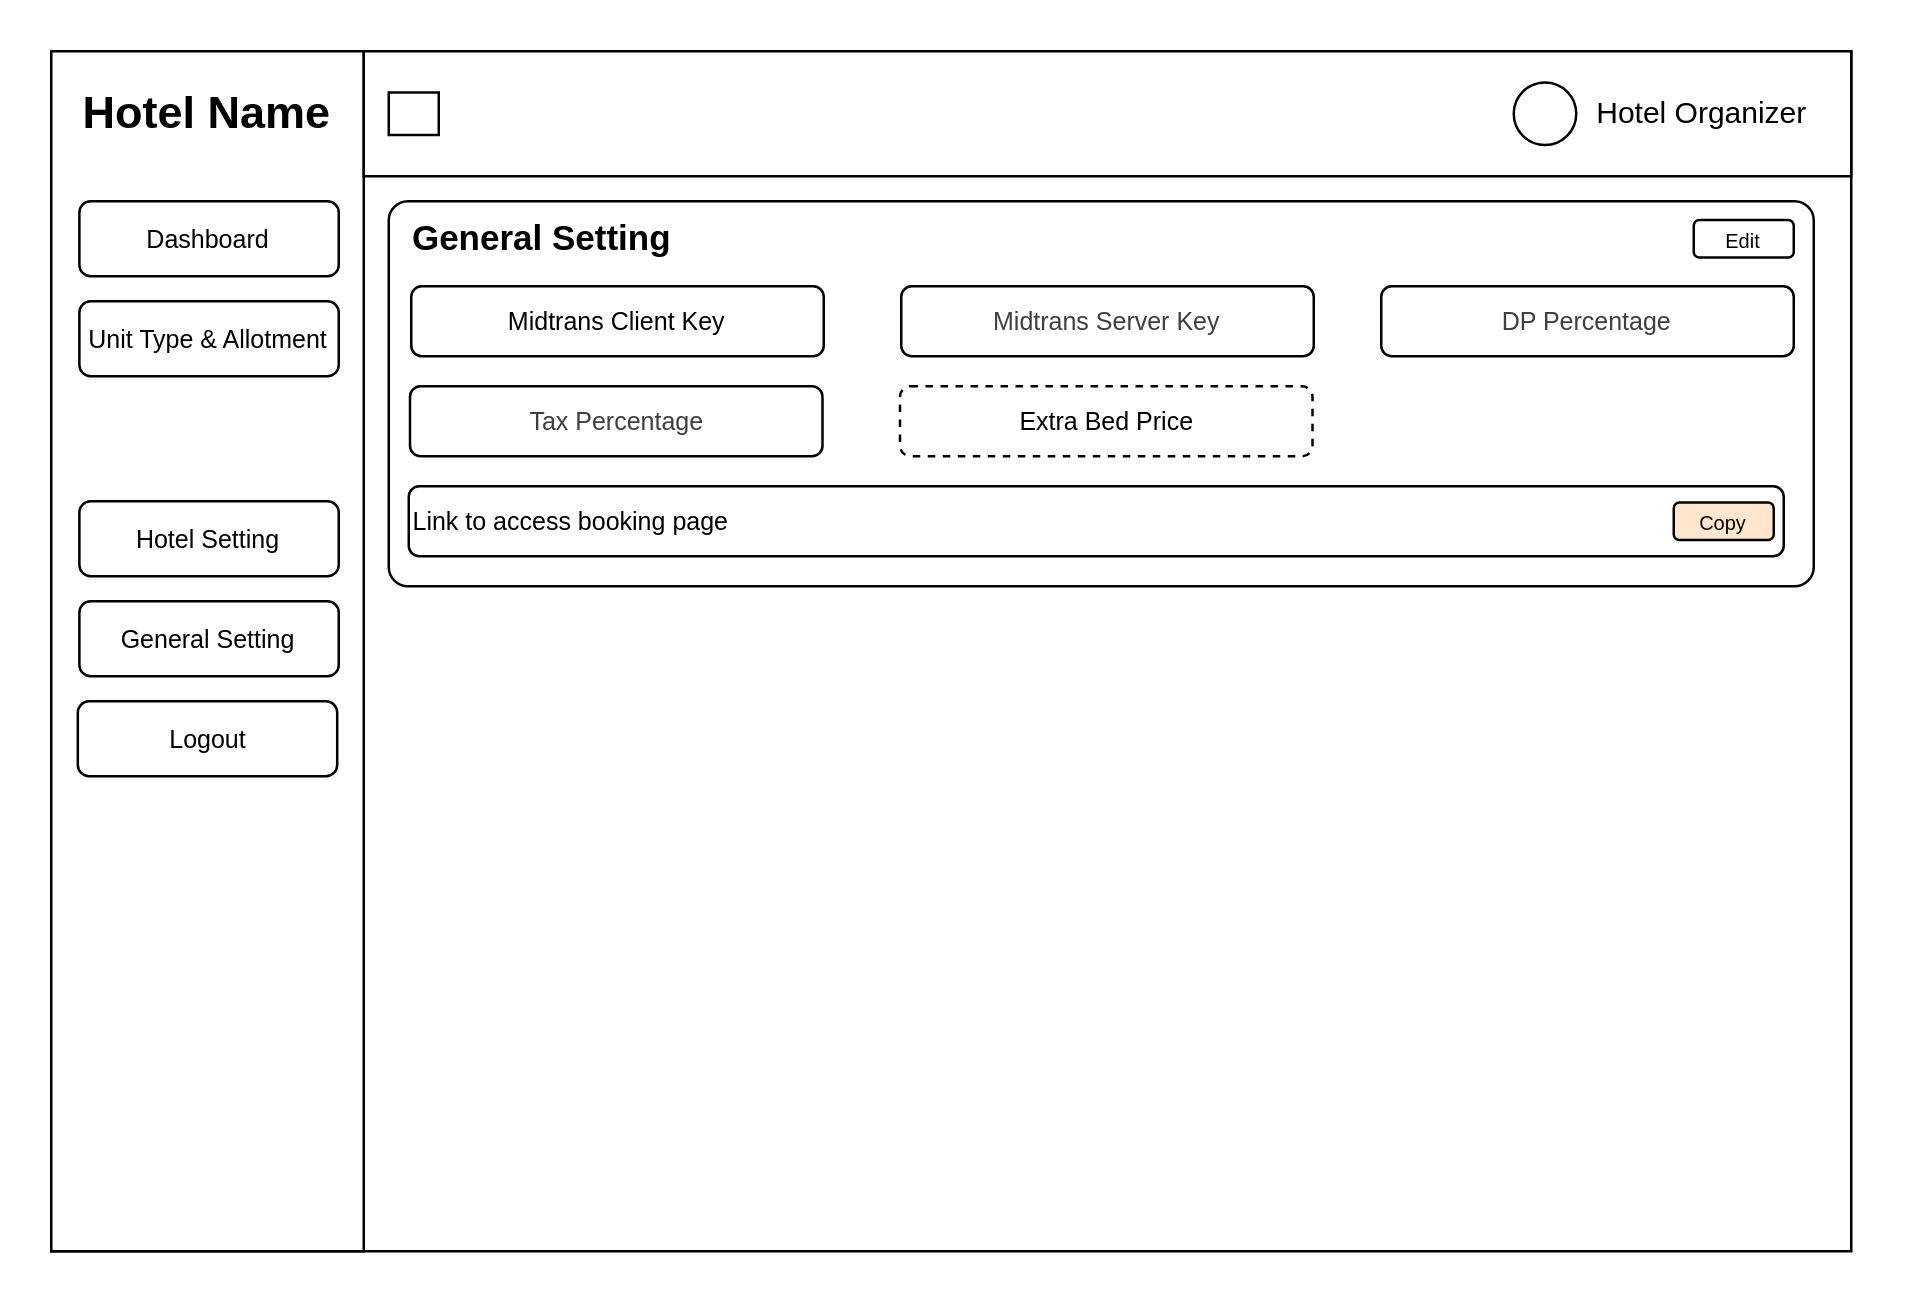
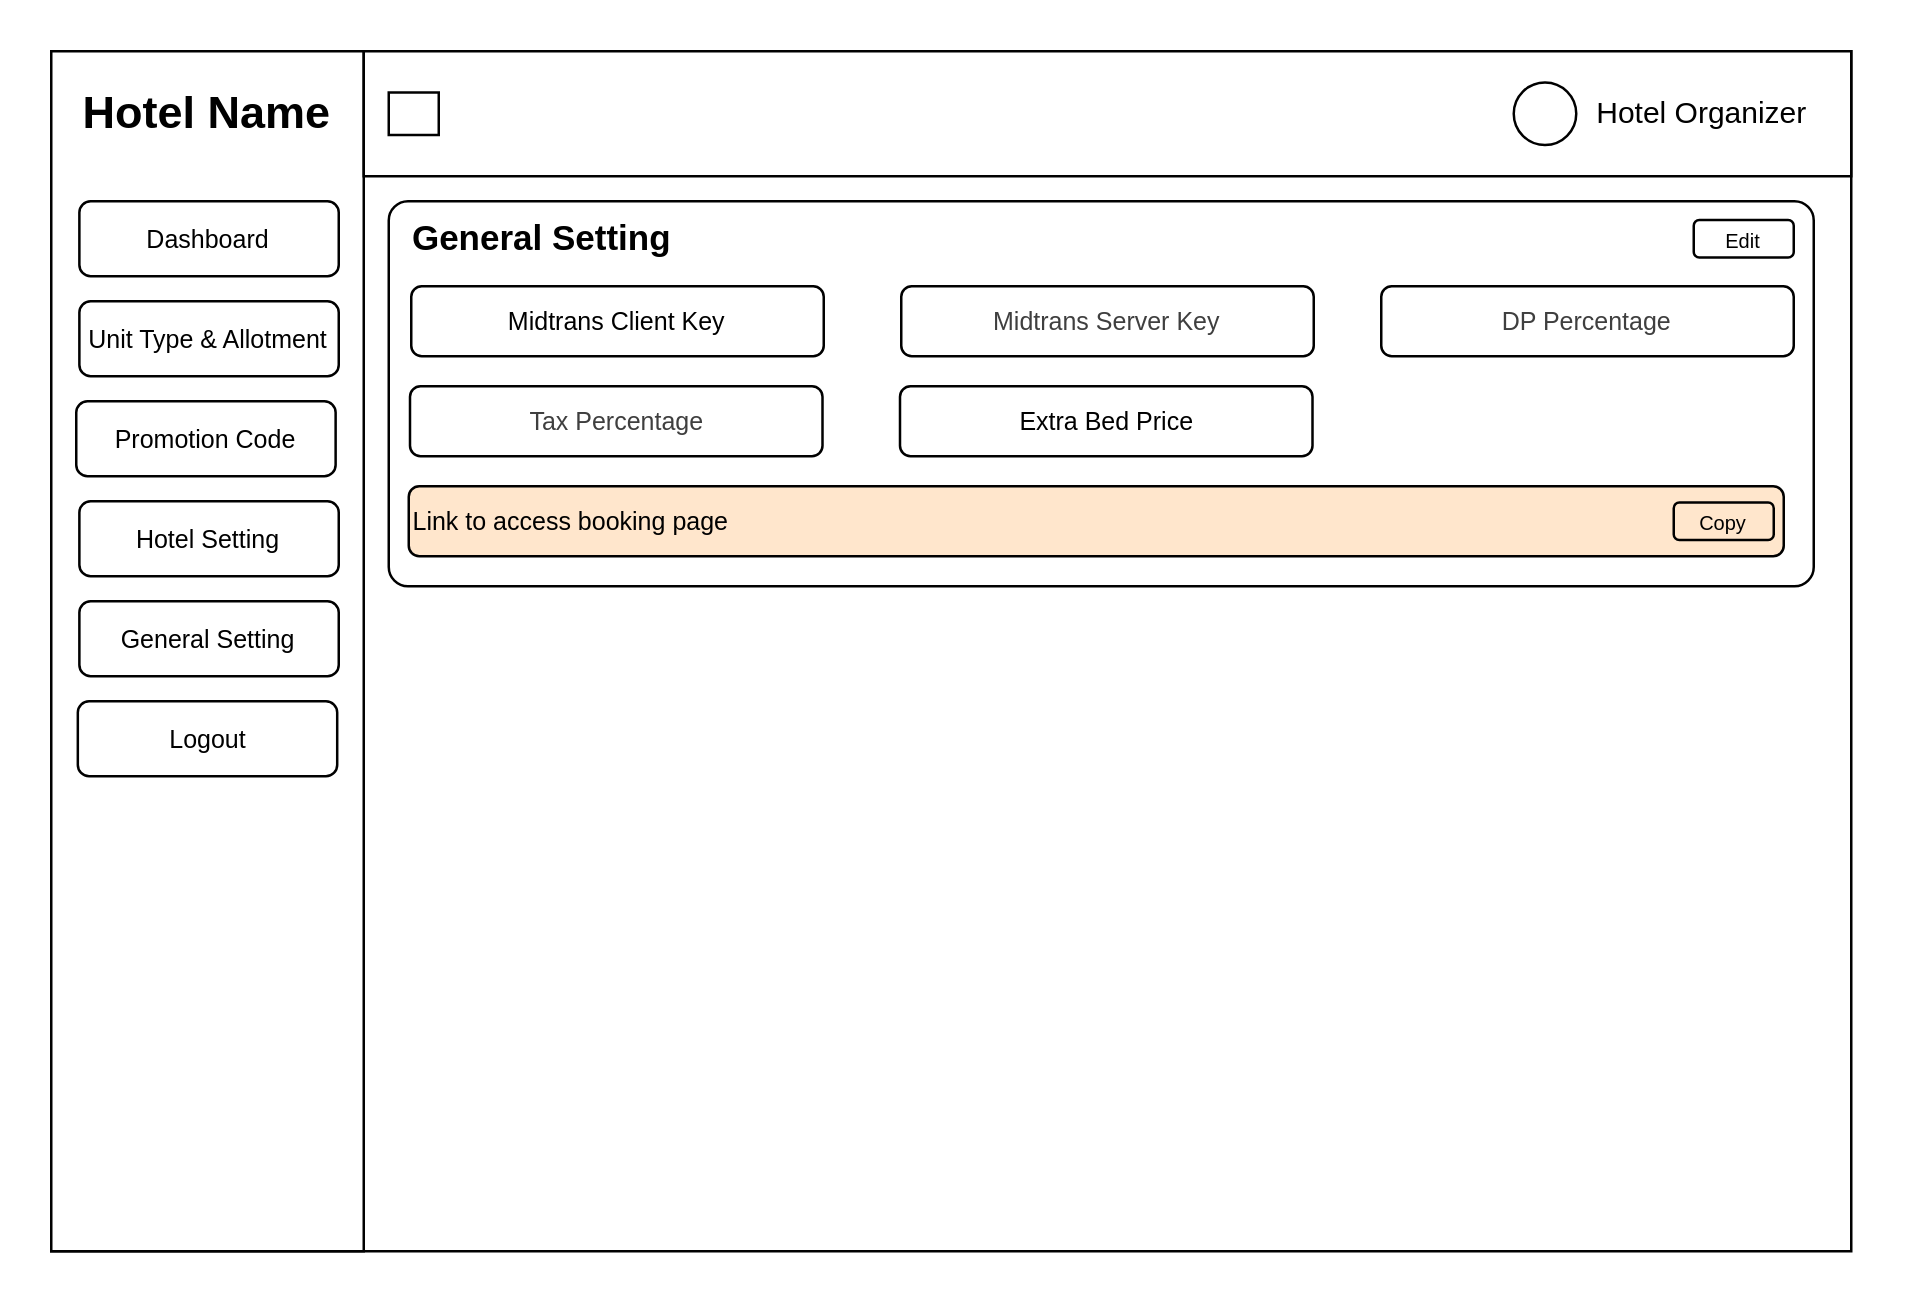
(1106, 421) -> (1106, 421)
none -> (206, 439)
(1096, 521) -> (1096, 521)
